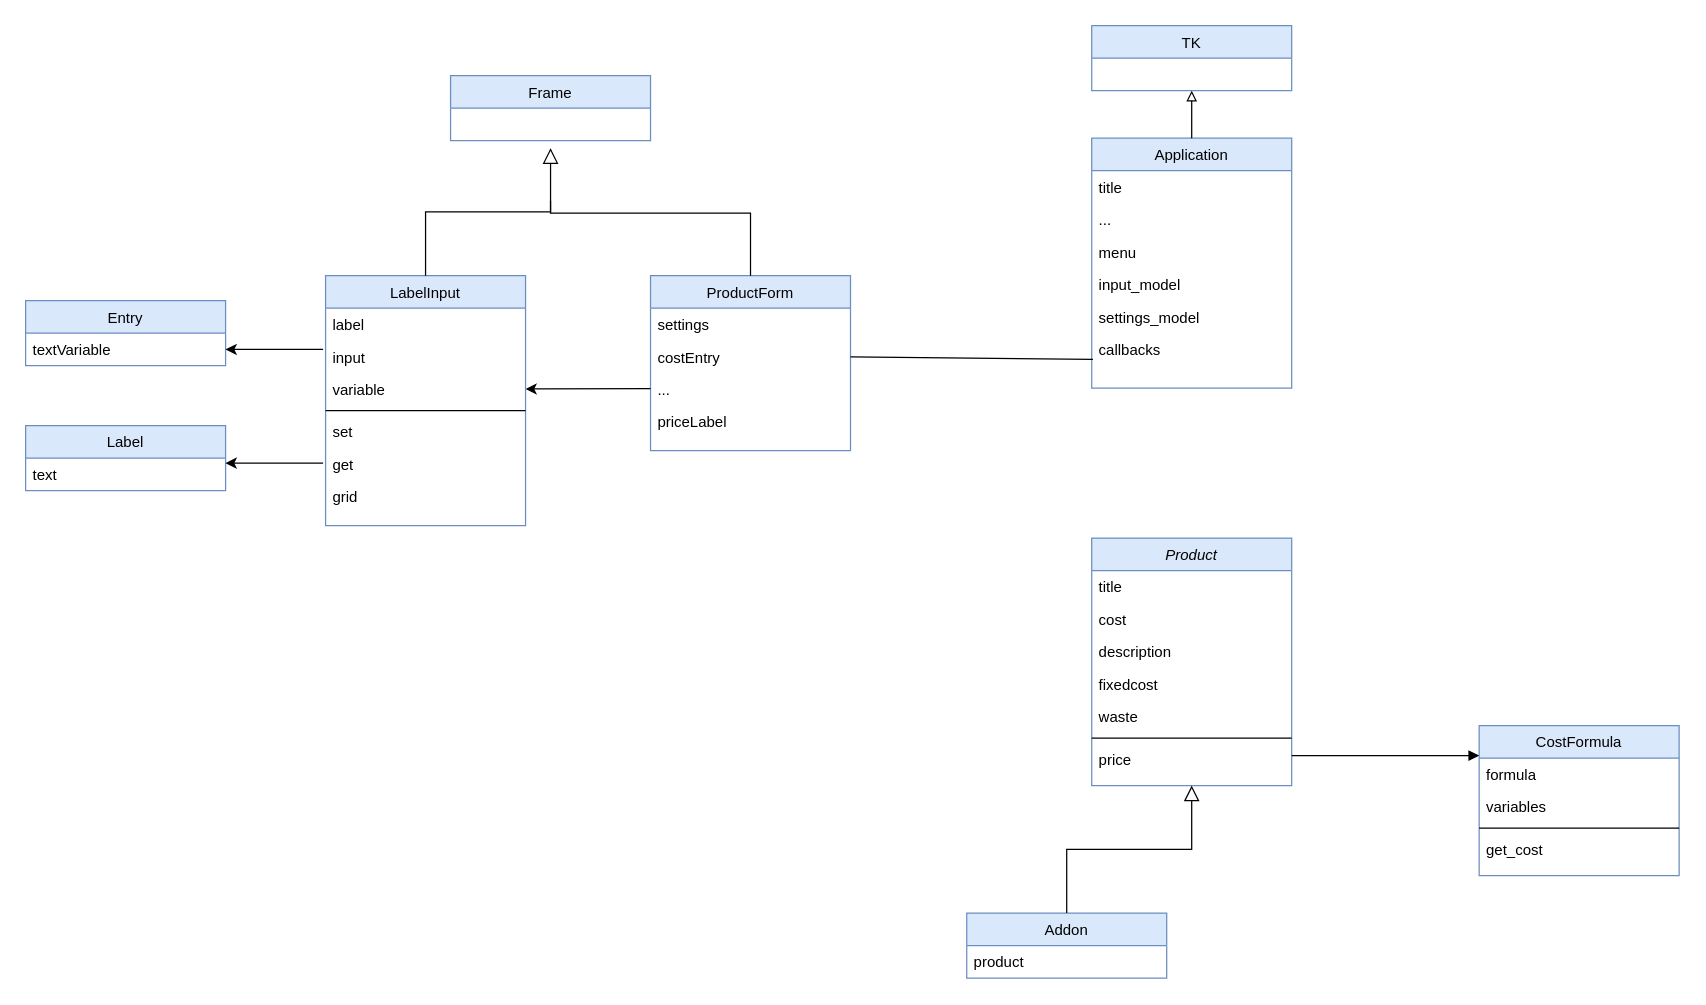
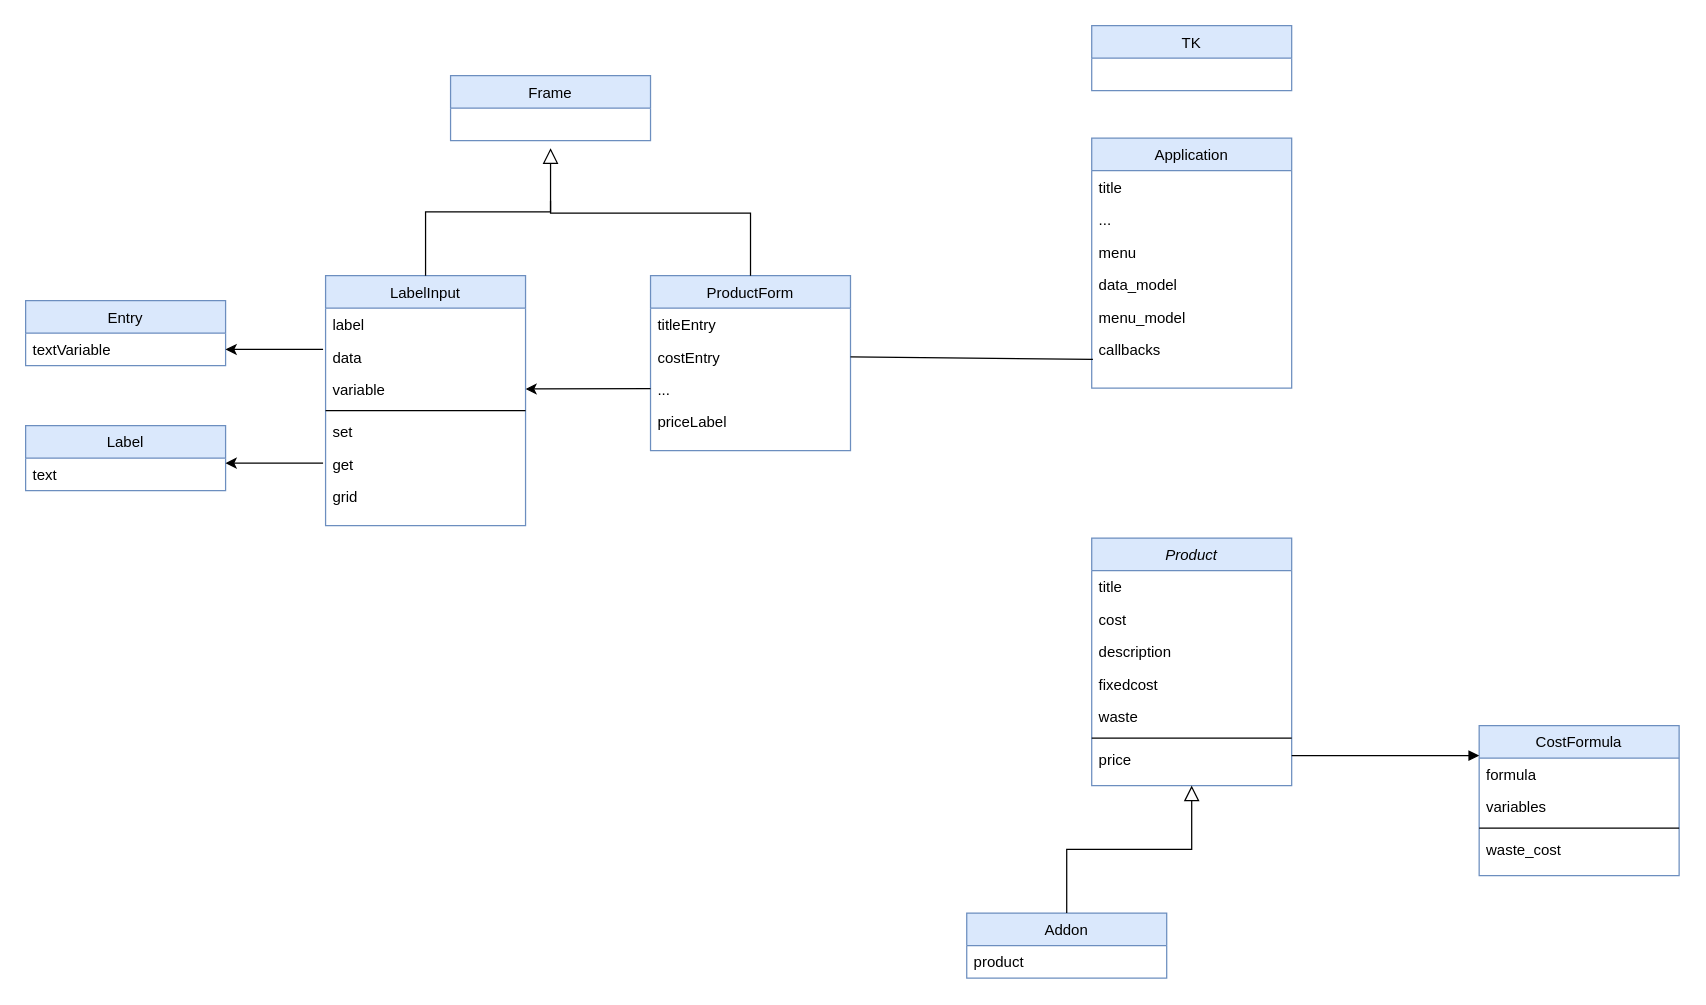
(1192, 120) -> none
(1141, 285) -> (1139, 285)
(1154, 318) -> (1139, 318)
(689, 325) -> (696, 325)
(352, 358) -> (349, 358)
(1520, 850) -> (1528, 850)
